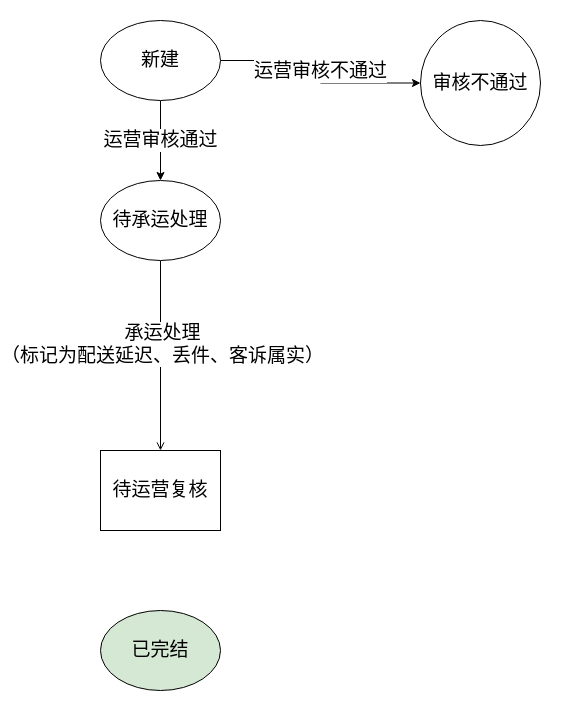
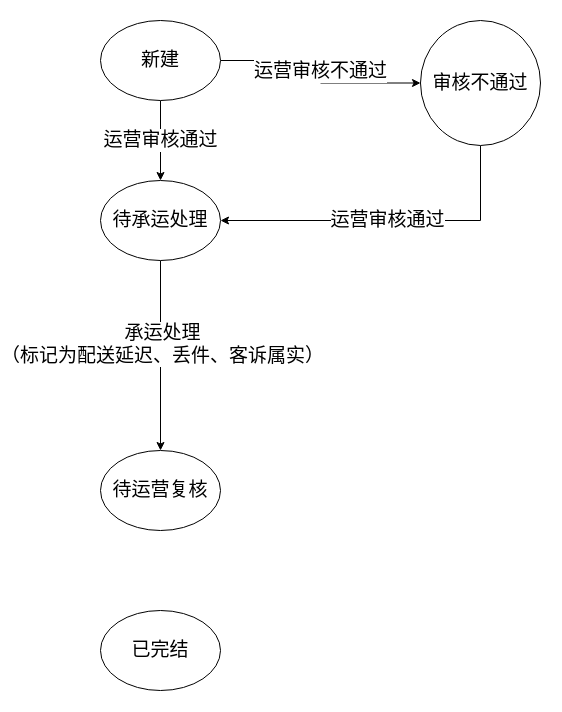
none -> (391, 221)
(161, 444) -> (161, 442)
(161, 491) -> (161, 491)
(161, 651) -> (161, 651)
